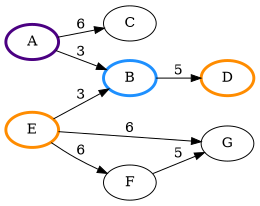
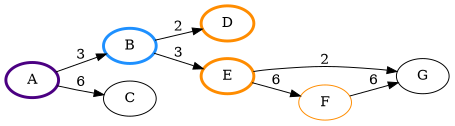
(179, 71) -> (179, 27)
(77, 106) -> (174, 59)
(130, 128) -> (325, 60)
(179, 154) -> (374, 81)
(130, 183) -> (325, 103)
